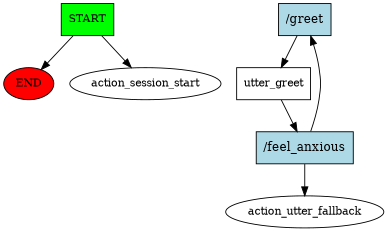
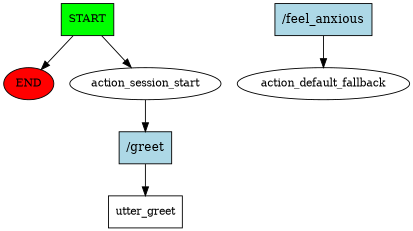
(320, 88) -> (145, 111)
(287, 112) -> none
(305, 212) -> (323, 84)
